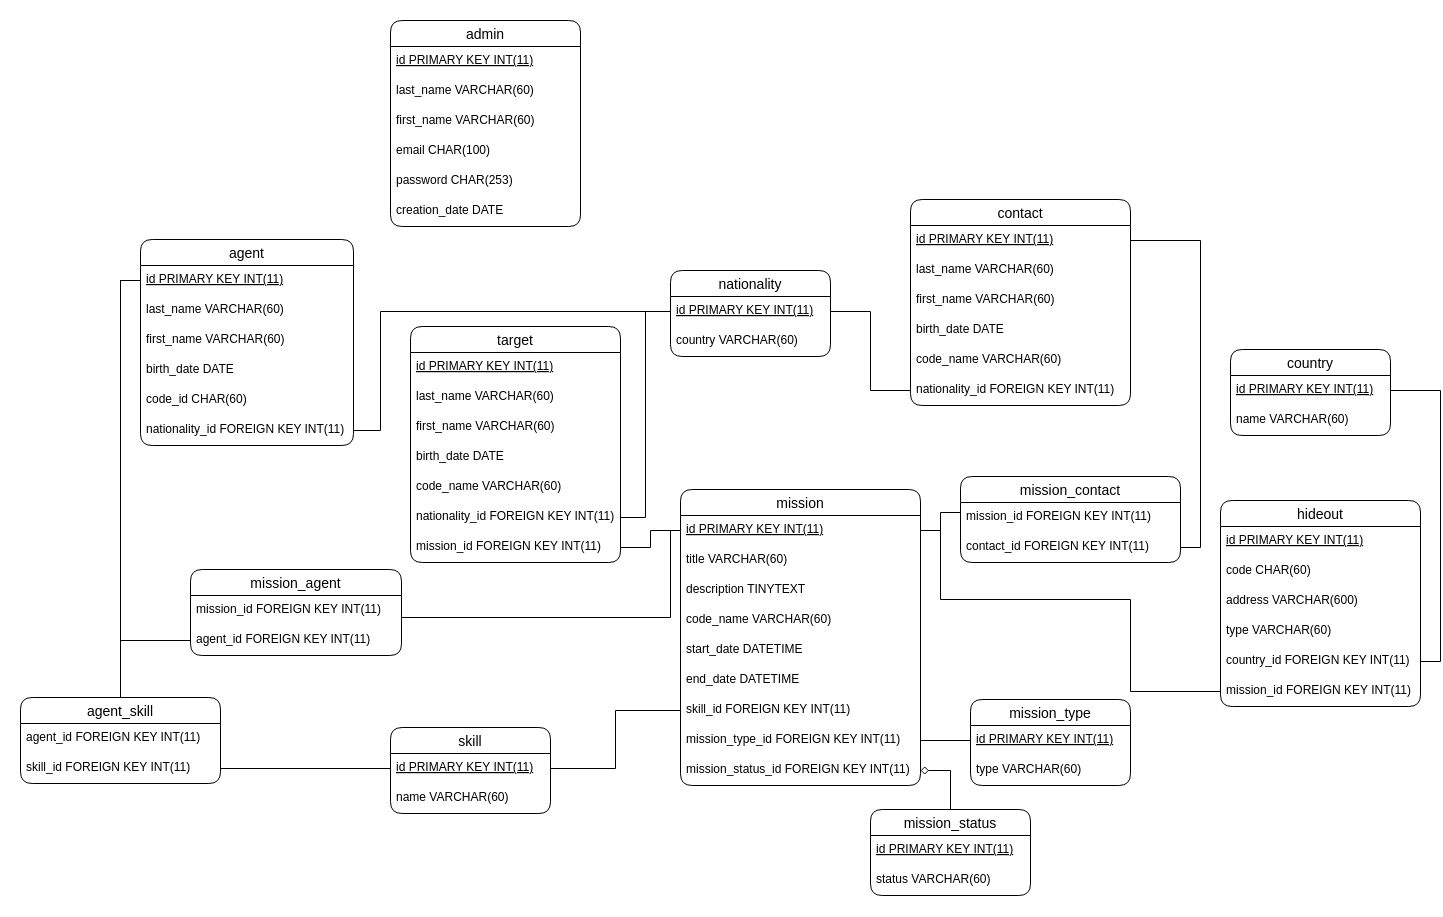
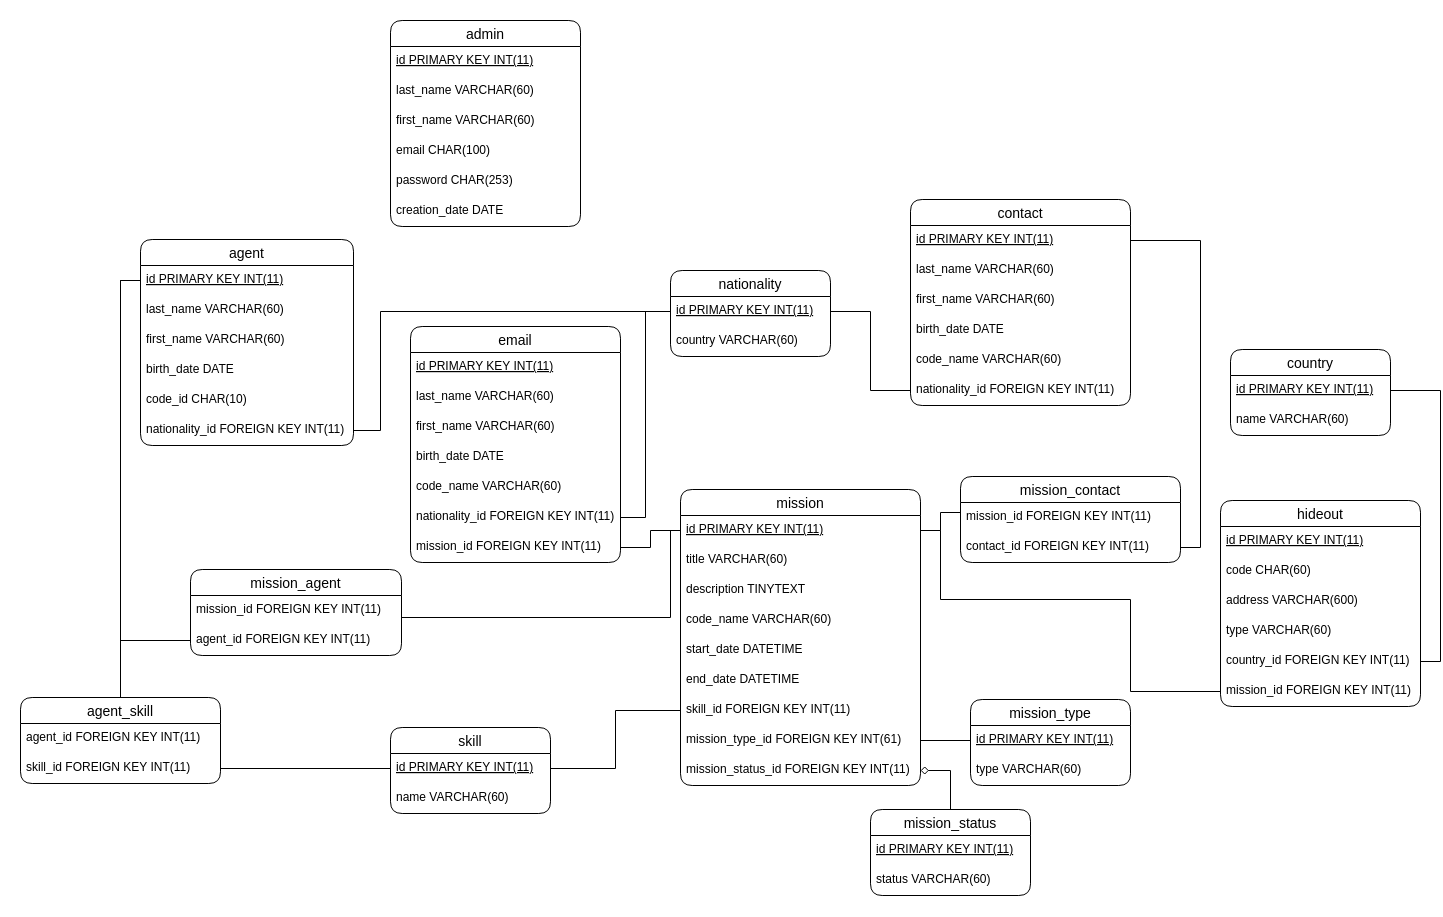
(515, 340) -> (515, 340)
(197, 399) -> (197, 399)
(794, 739) -> (794, 739)
